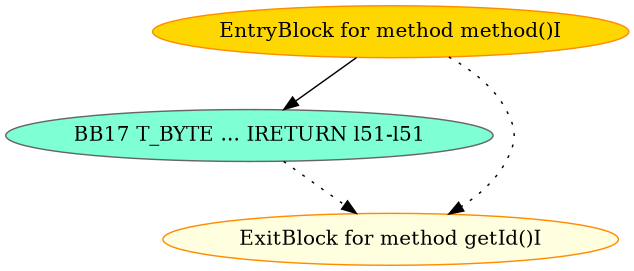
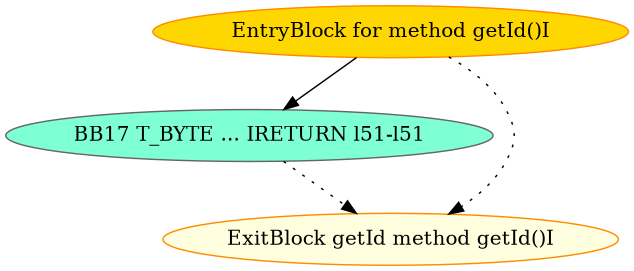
(391, 32) -> (391, 32)
(391, 239) -> (391, 239)
